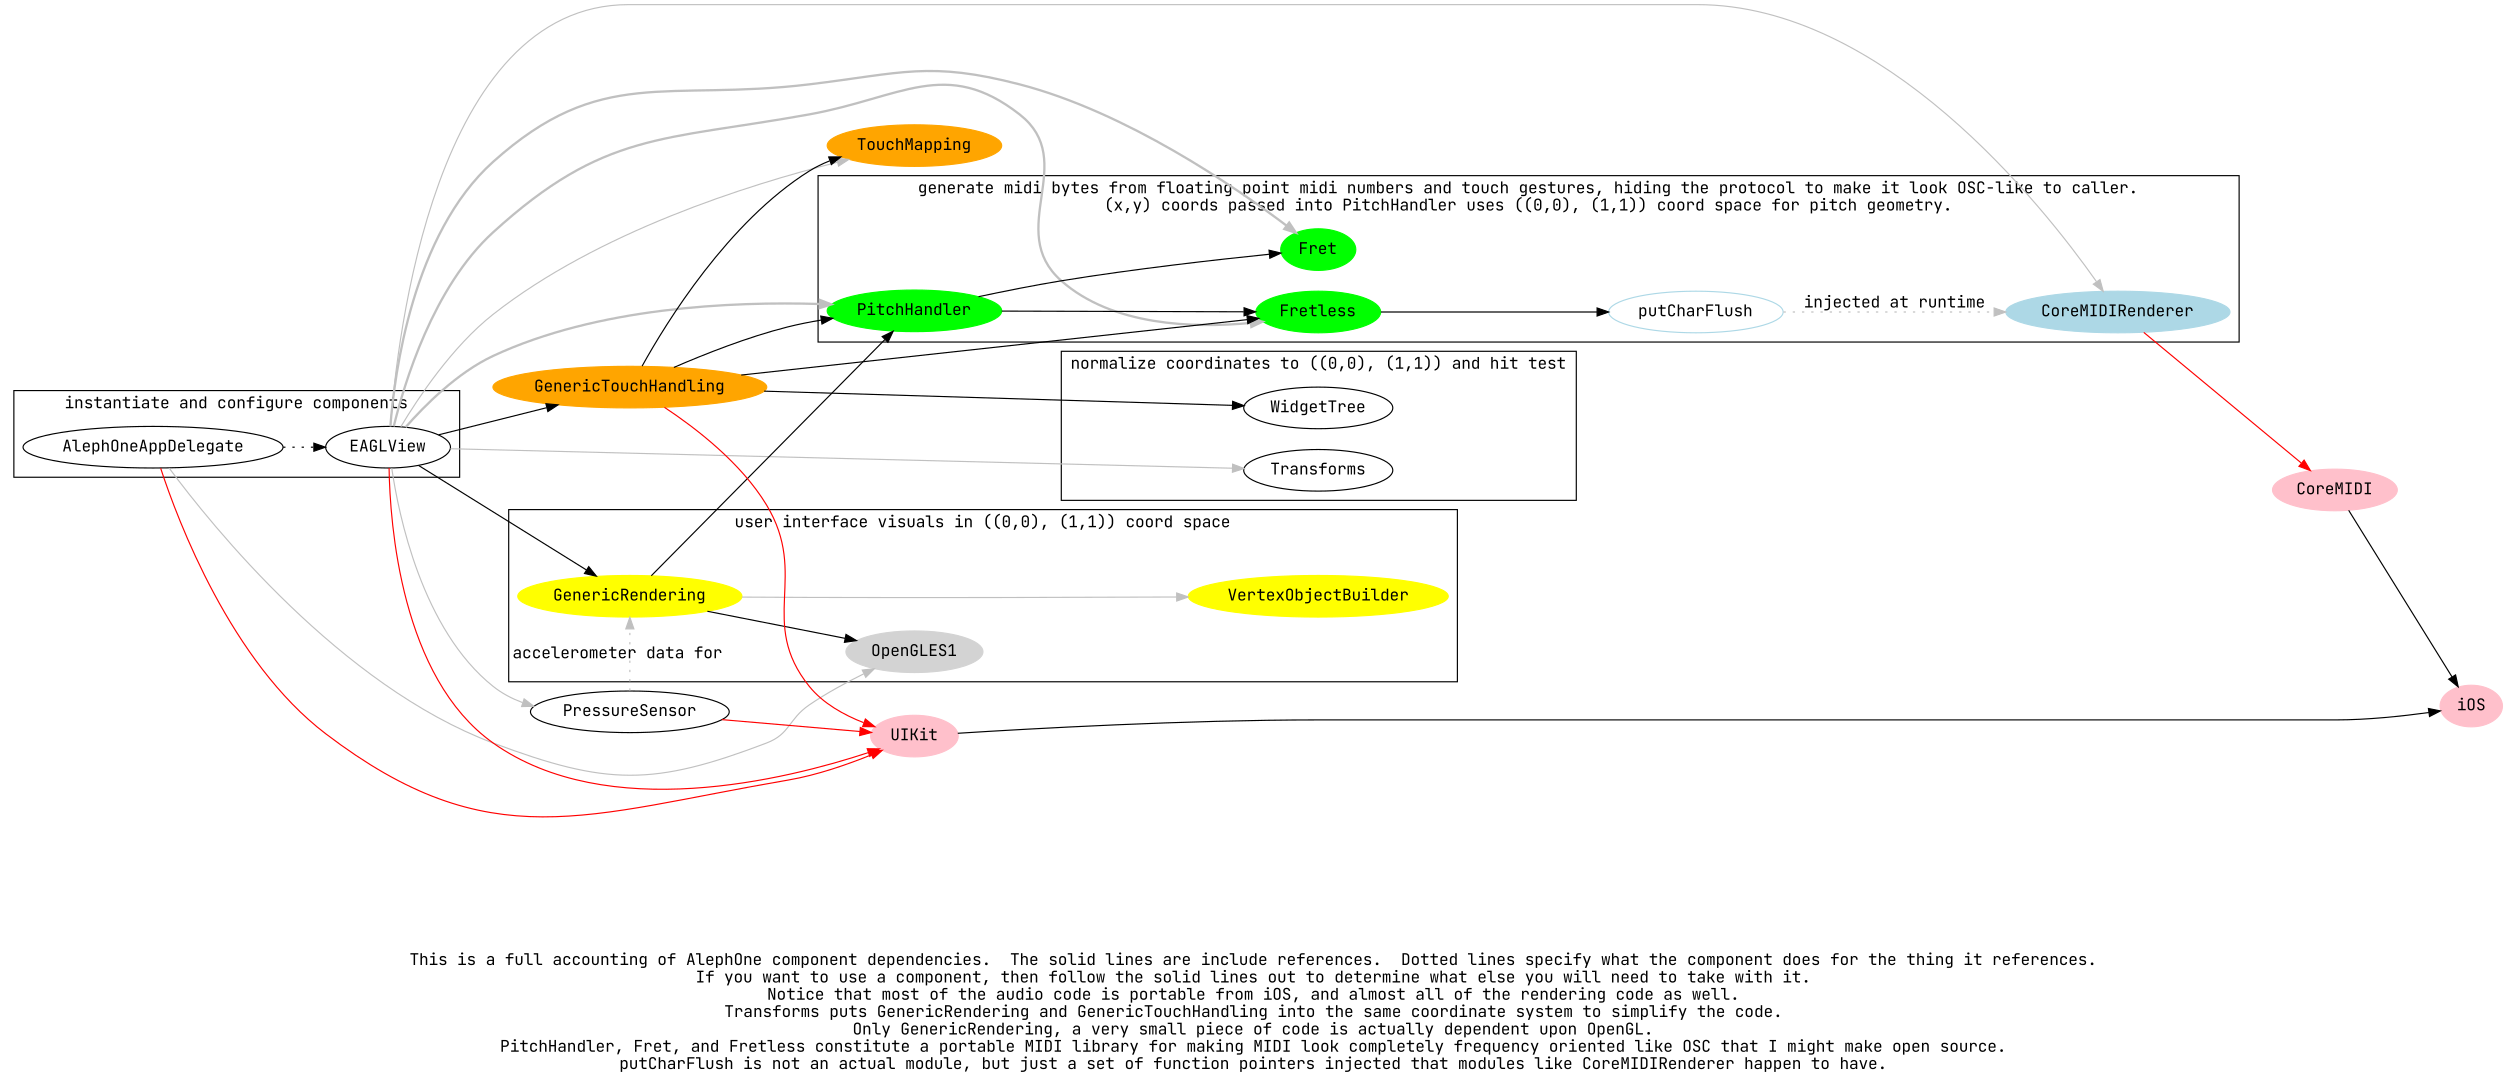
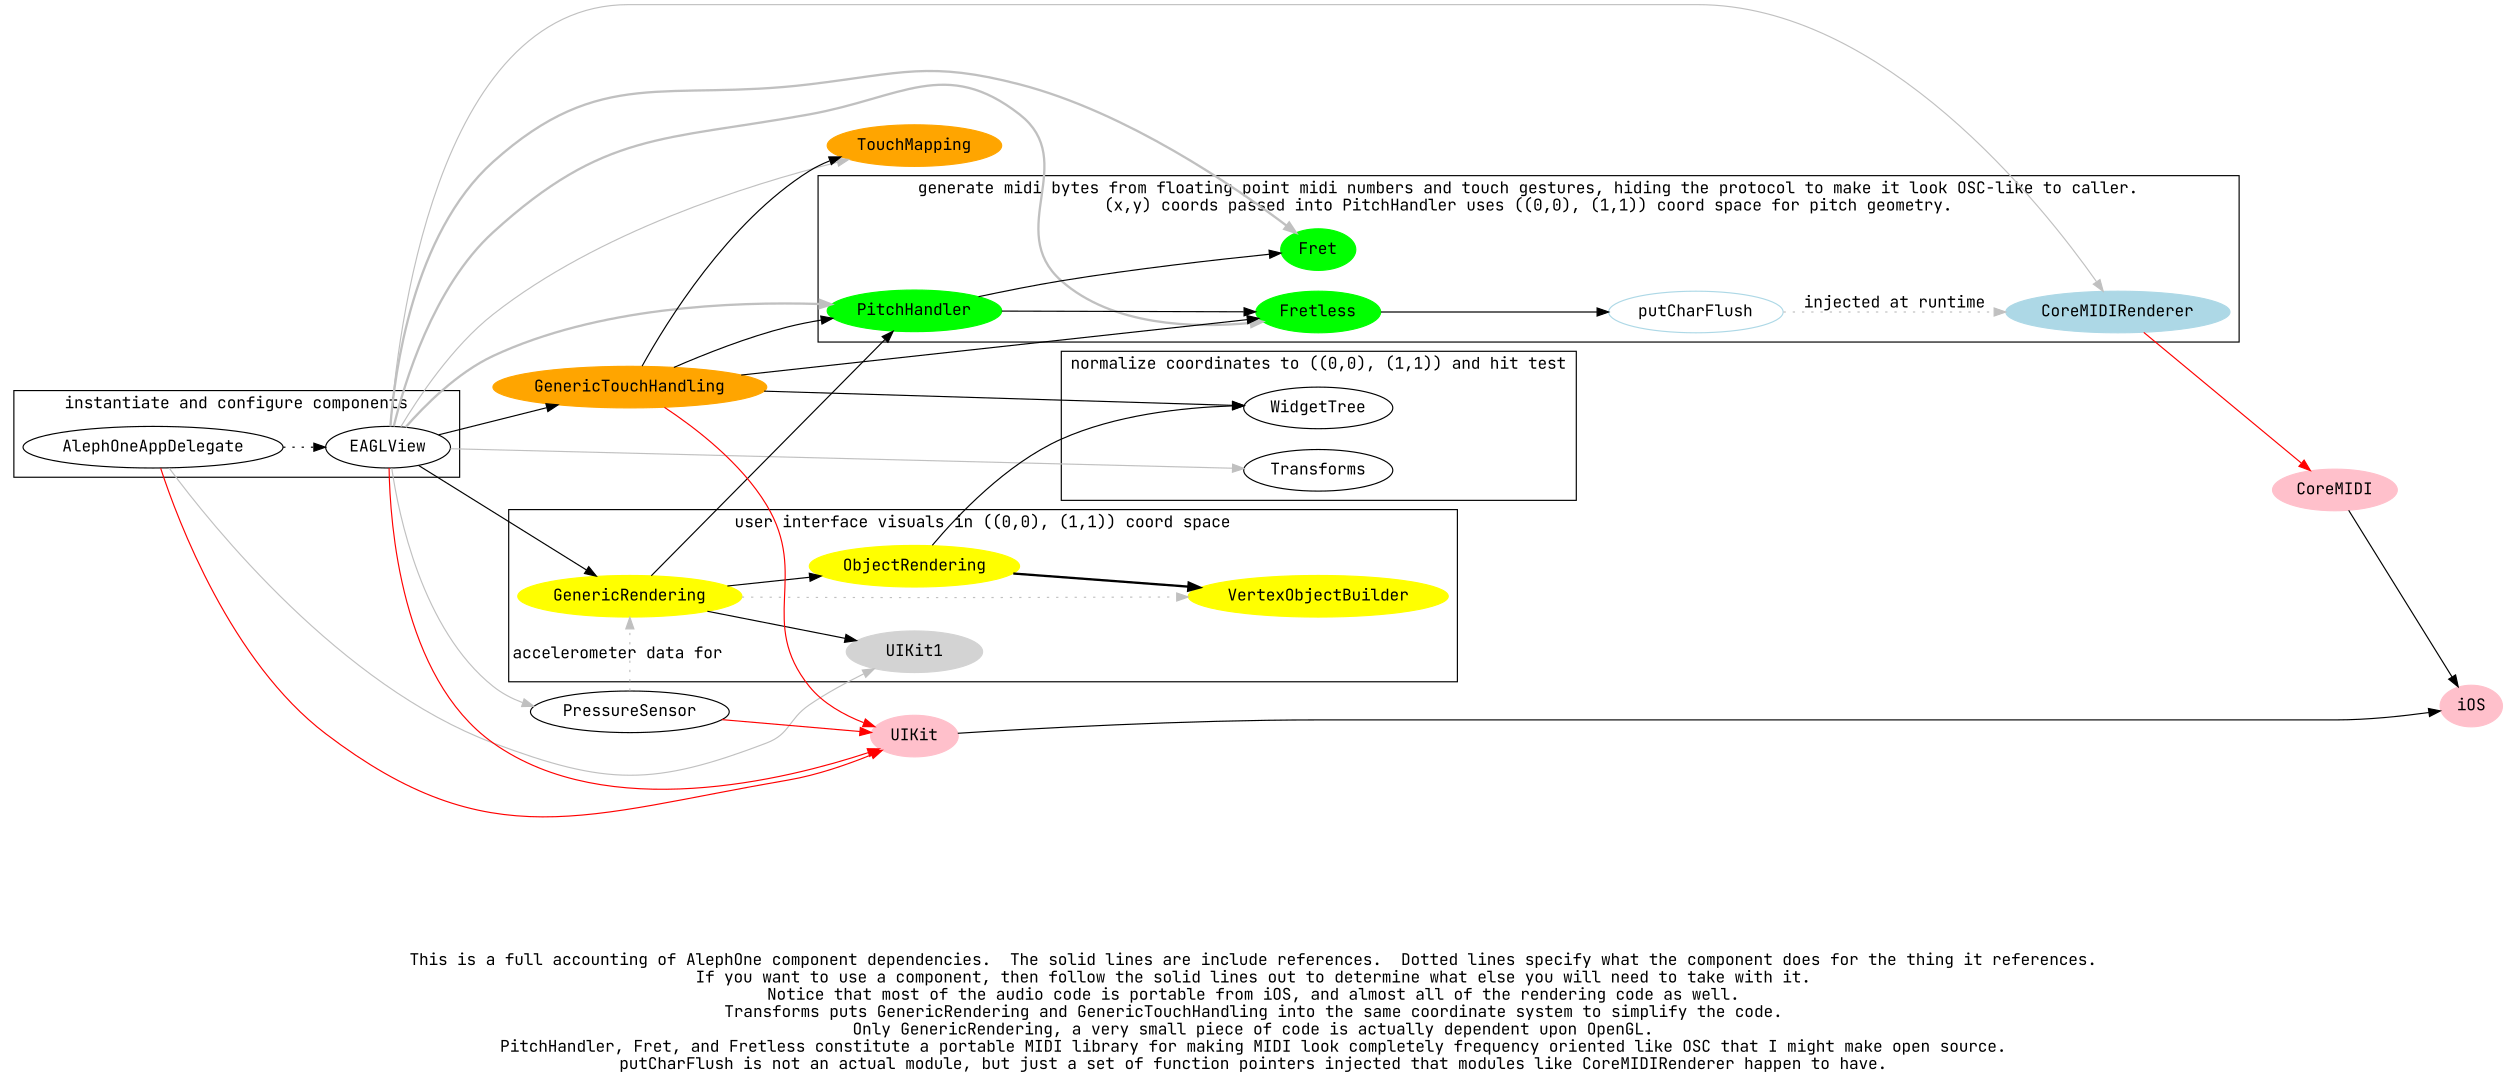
none -> (914, 566)
(959, 598) -> (959, 598)
(914, 652) -> (914, 652)
